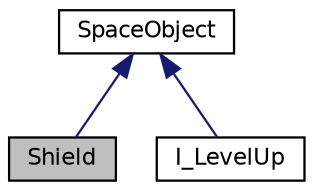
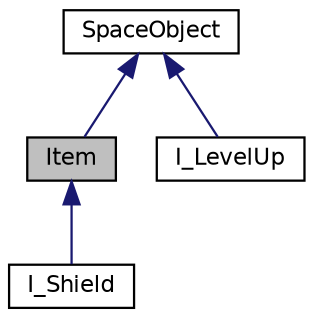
(62, 159) -> (72, 159)
none -> (72, 286)
